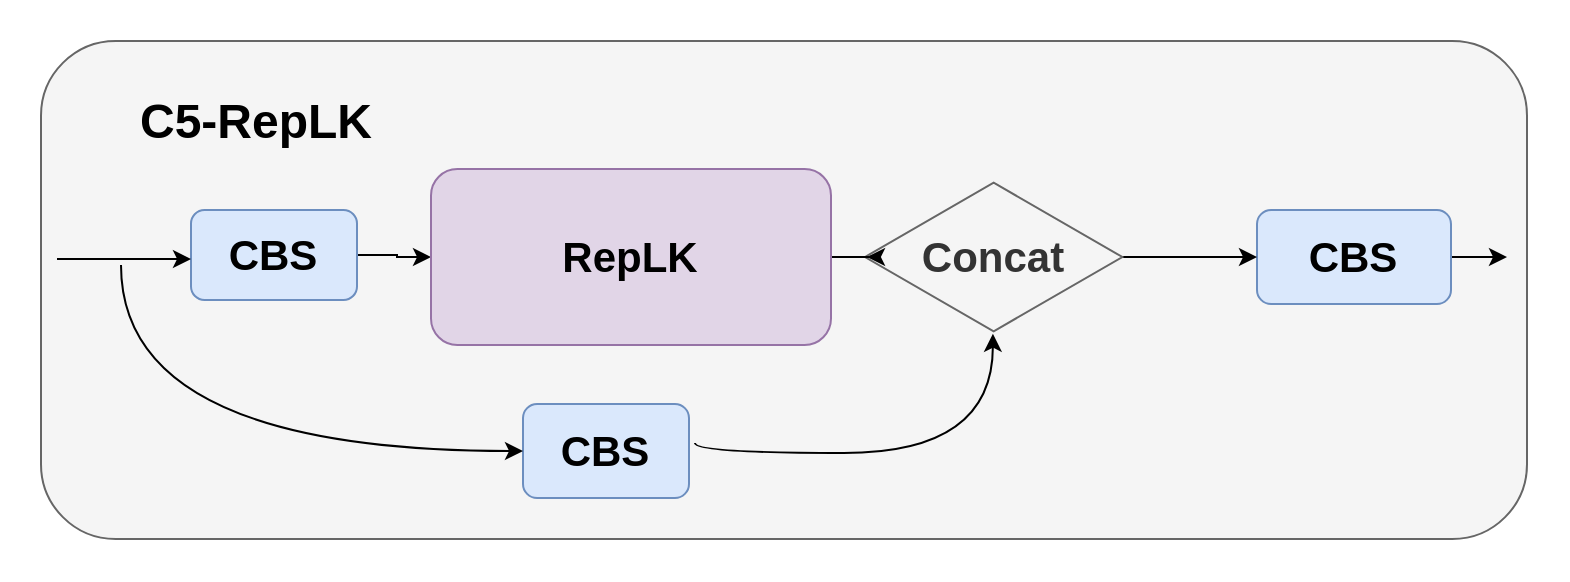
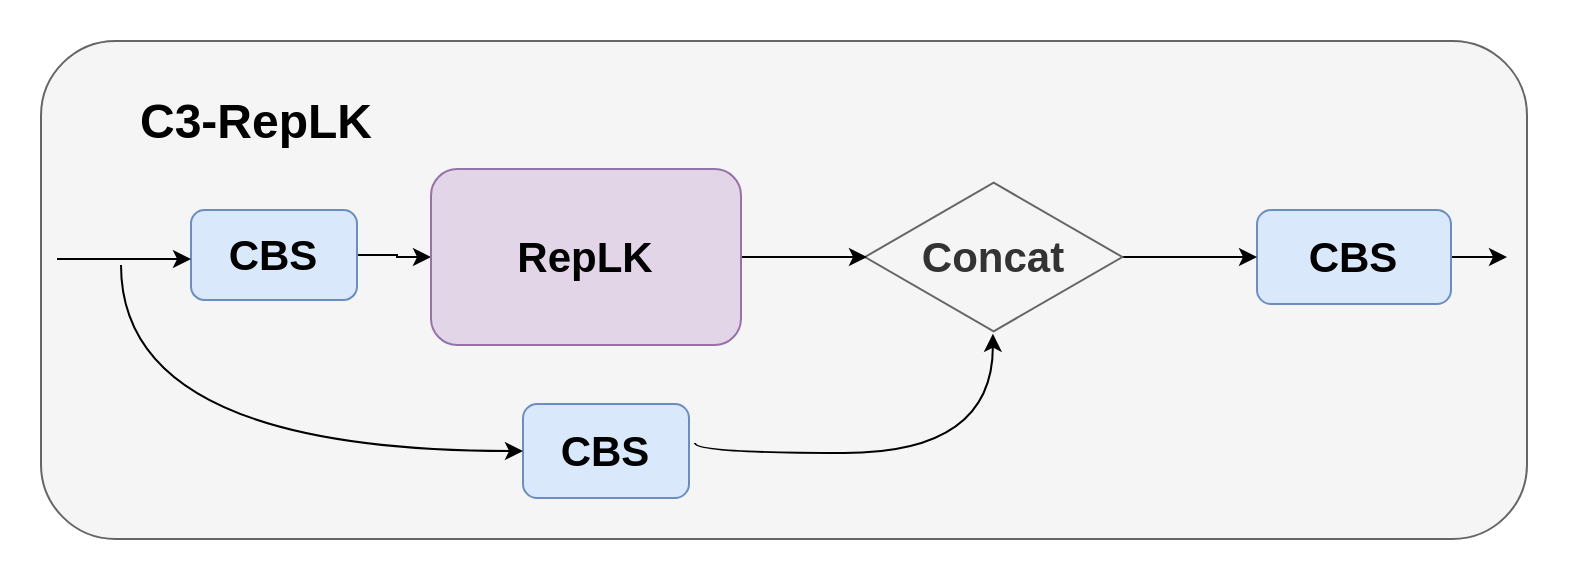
(257, 123) -> (257, 123)
(631, 257) -> (586, 257)
